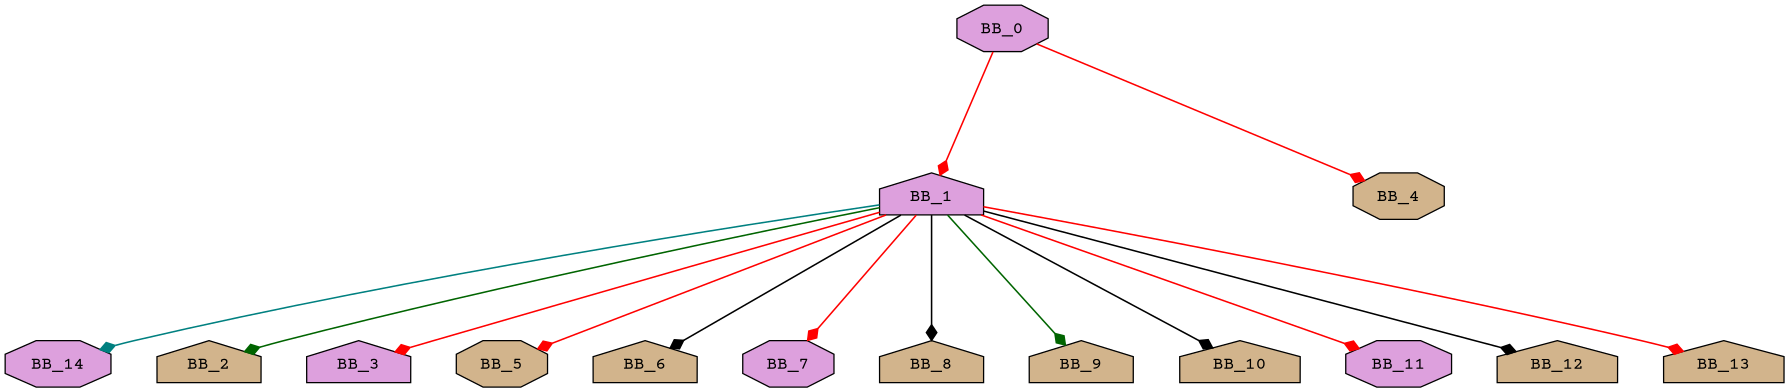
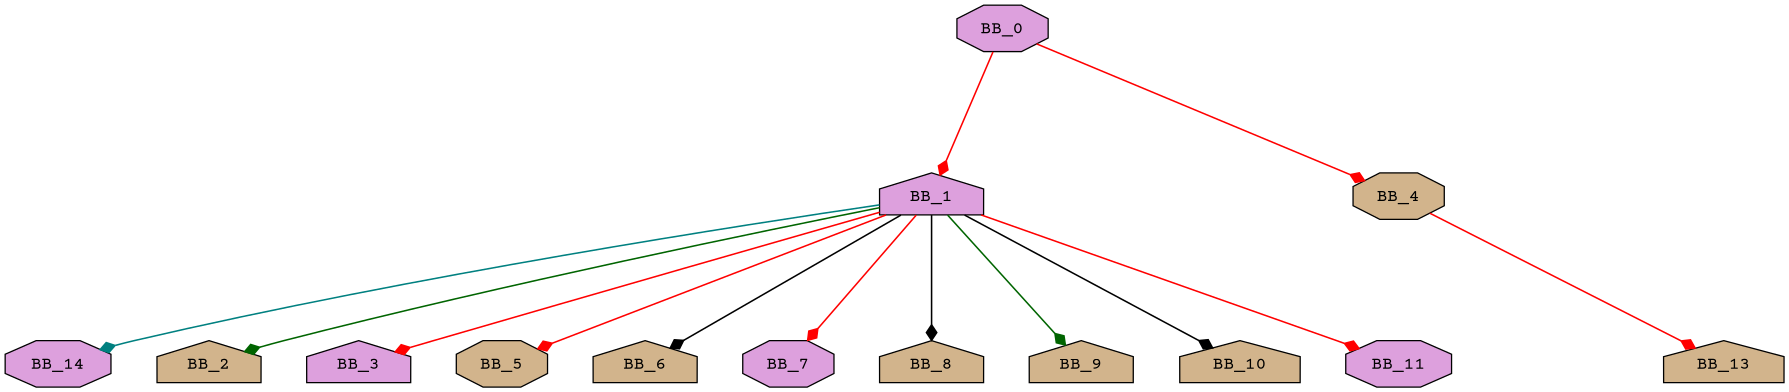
(1327, 273) -> (1555, 277)
(1557, 364) -> none
